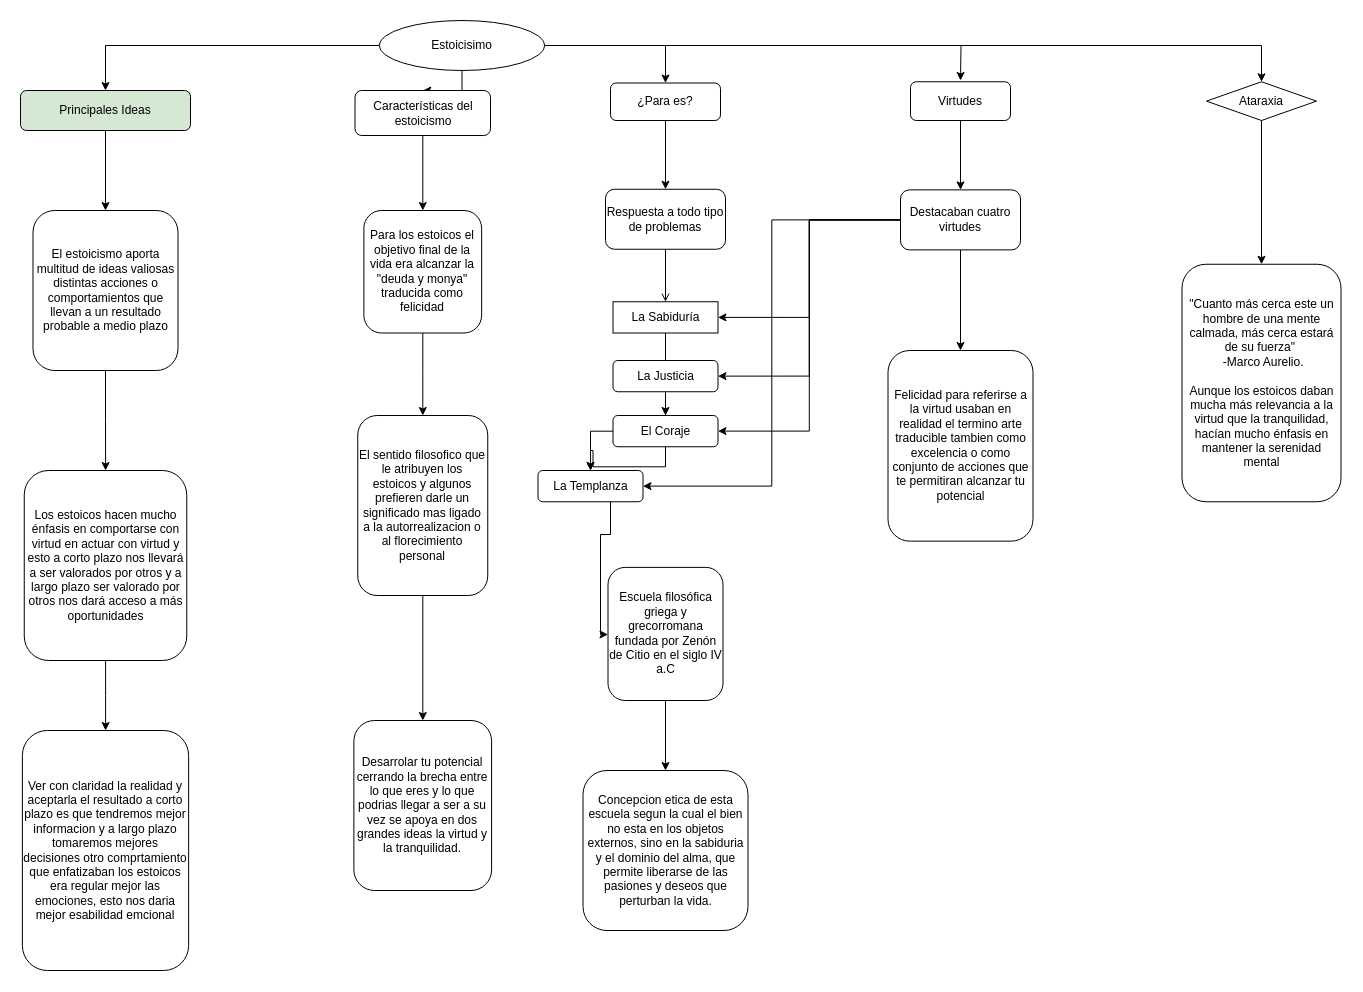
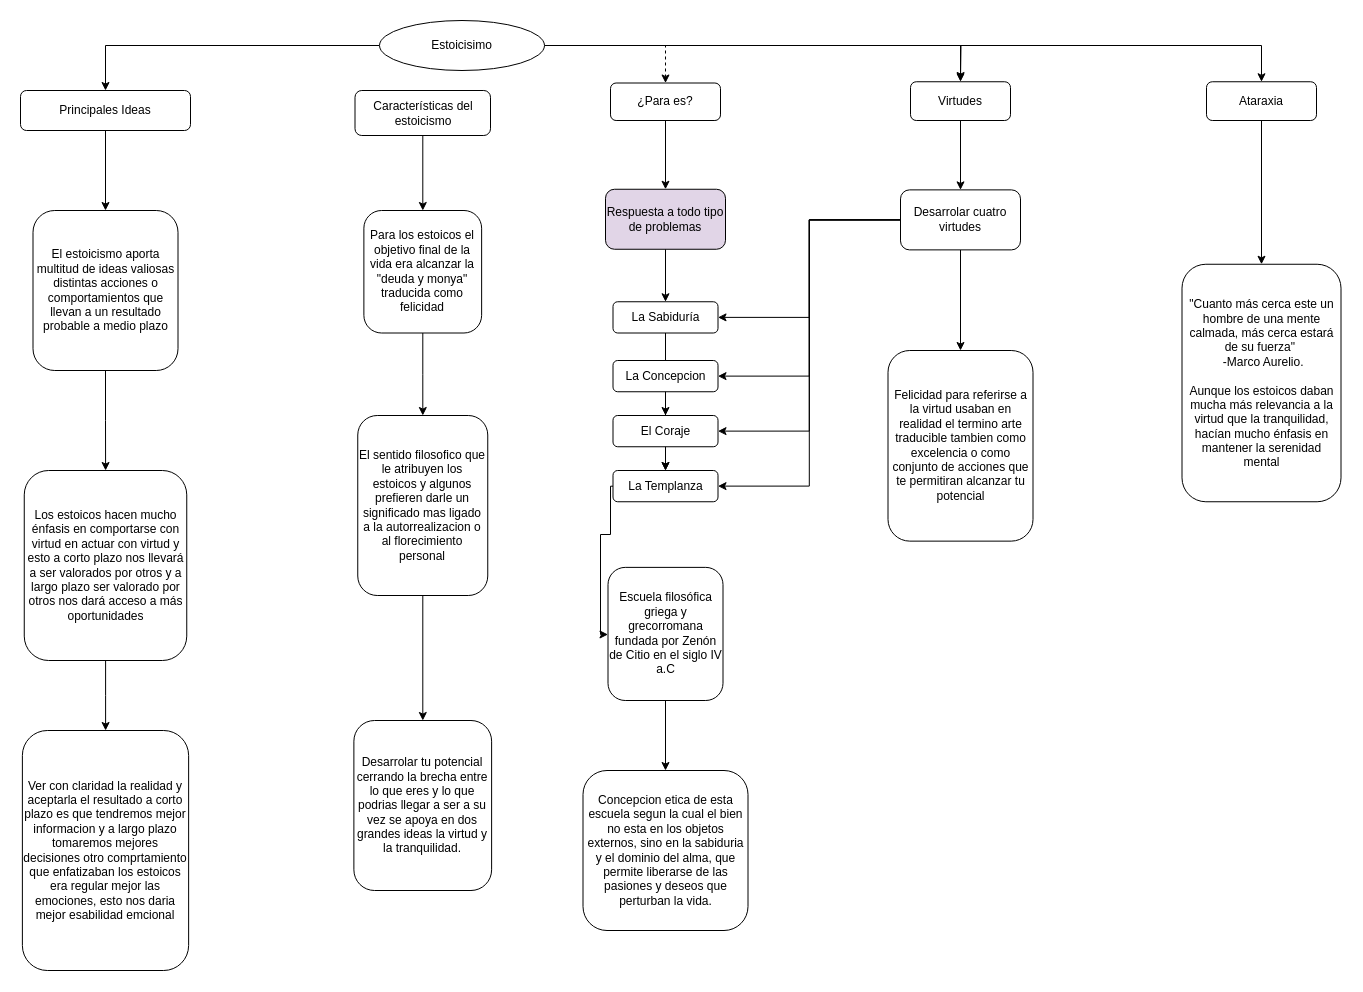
(666, 61) -> (666, 61)
(462, 82) -> (961, 75)
(1262, 101) -> (1262, 101)
(106, 111) -> (106, 111)
(666, 219) -> (666, 219)
(961, 220) -> (961, 220)
(666, 294) -> (666, 293)
(666, 317) -> (666, 317)
(666, 377) -> (666, 377)
(591, 486) -> (666, 486)
